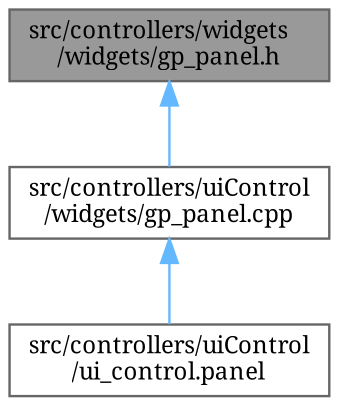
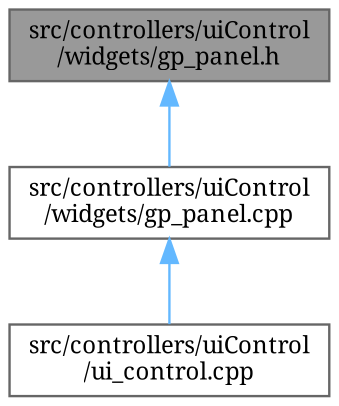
(169, 45) -> (169, 45)
(169, 360) -> (169, 360)
